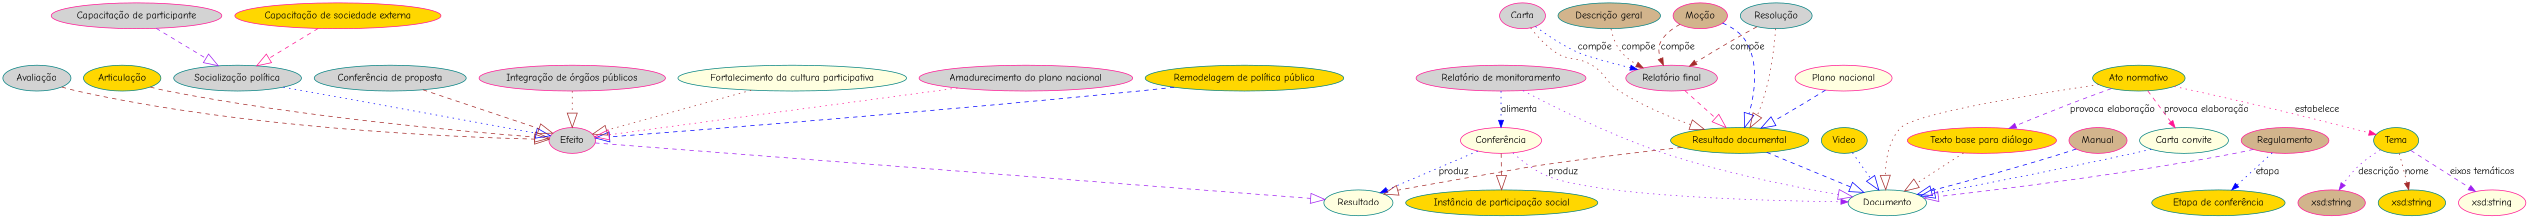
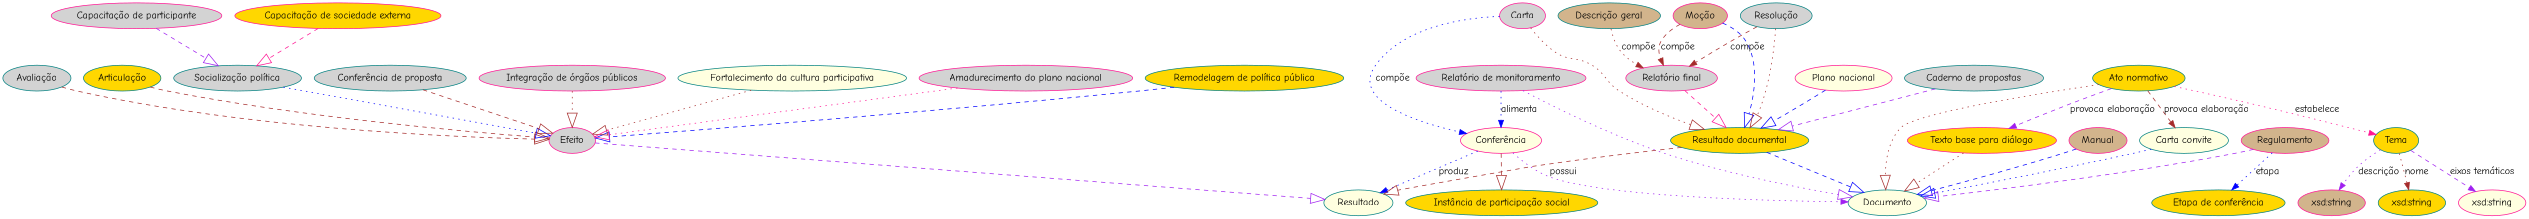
(1580, 53) -> (1380, 61)
none -> (1974, 78)
(2159, 106) -> (2159, 106)
(1844, 140) -> none
(1563, 172) -> (1563, 172)
